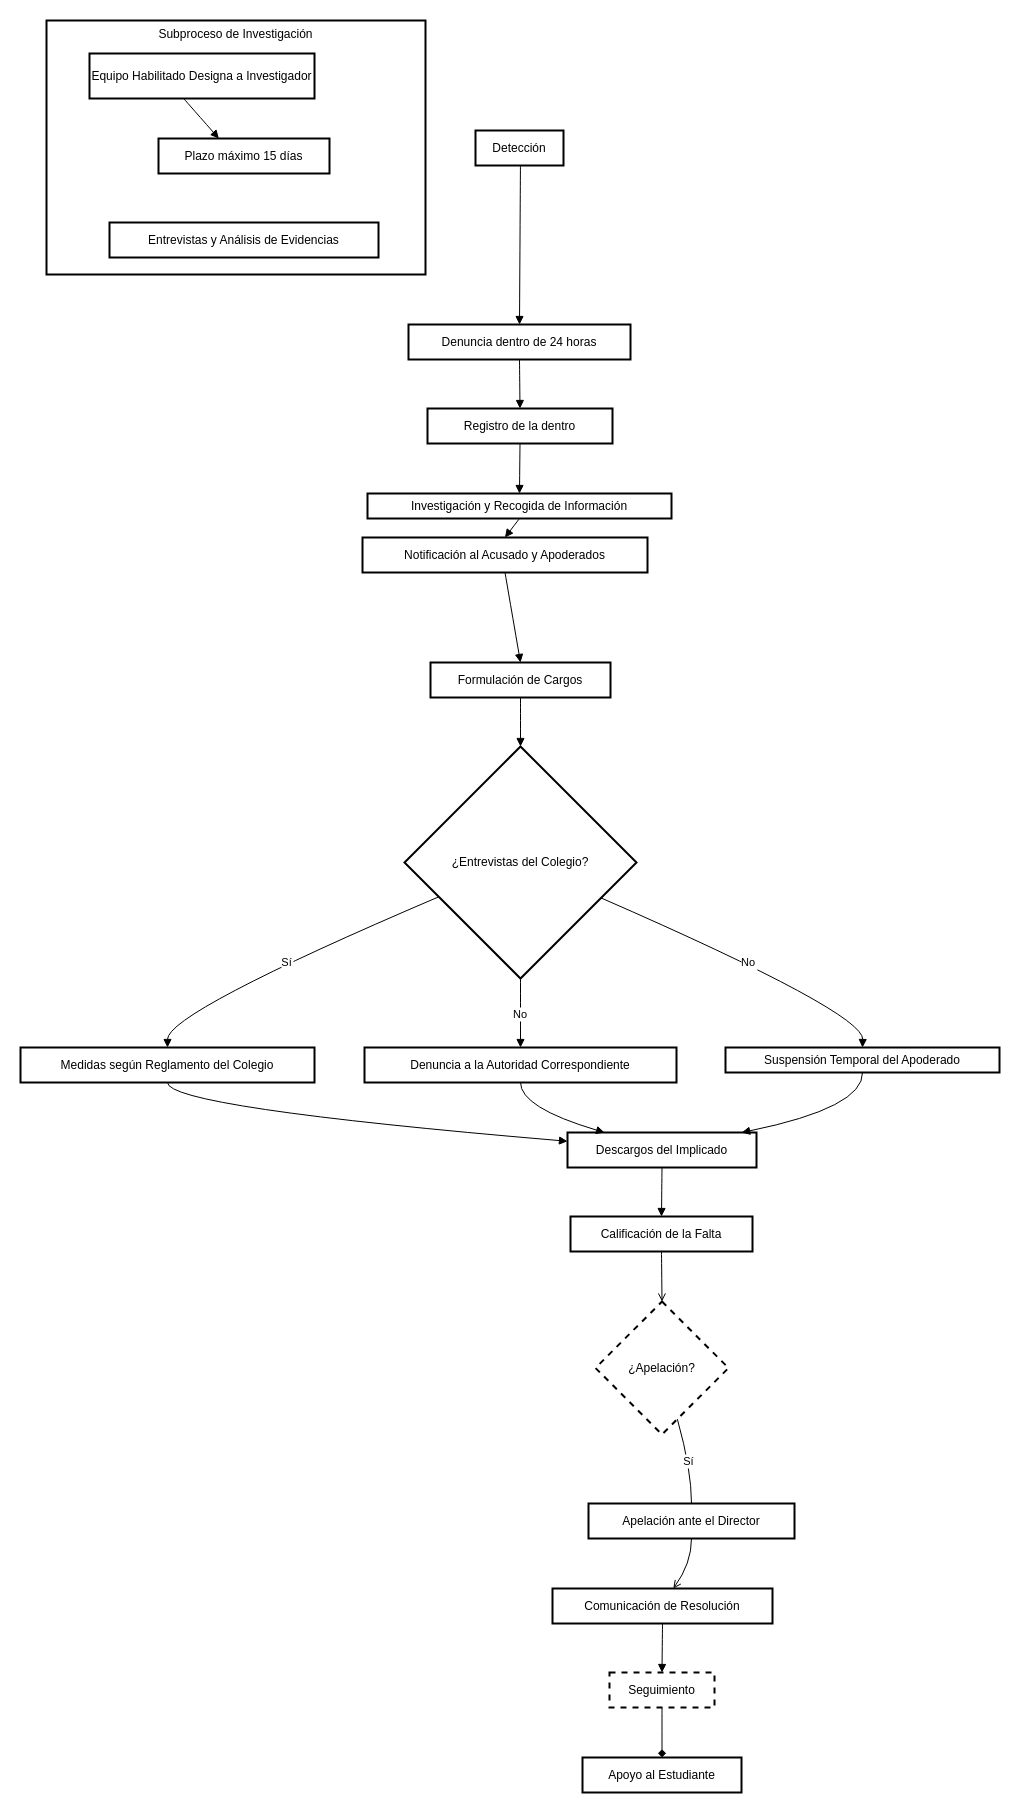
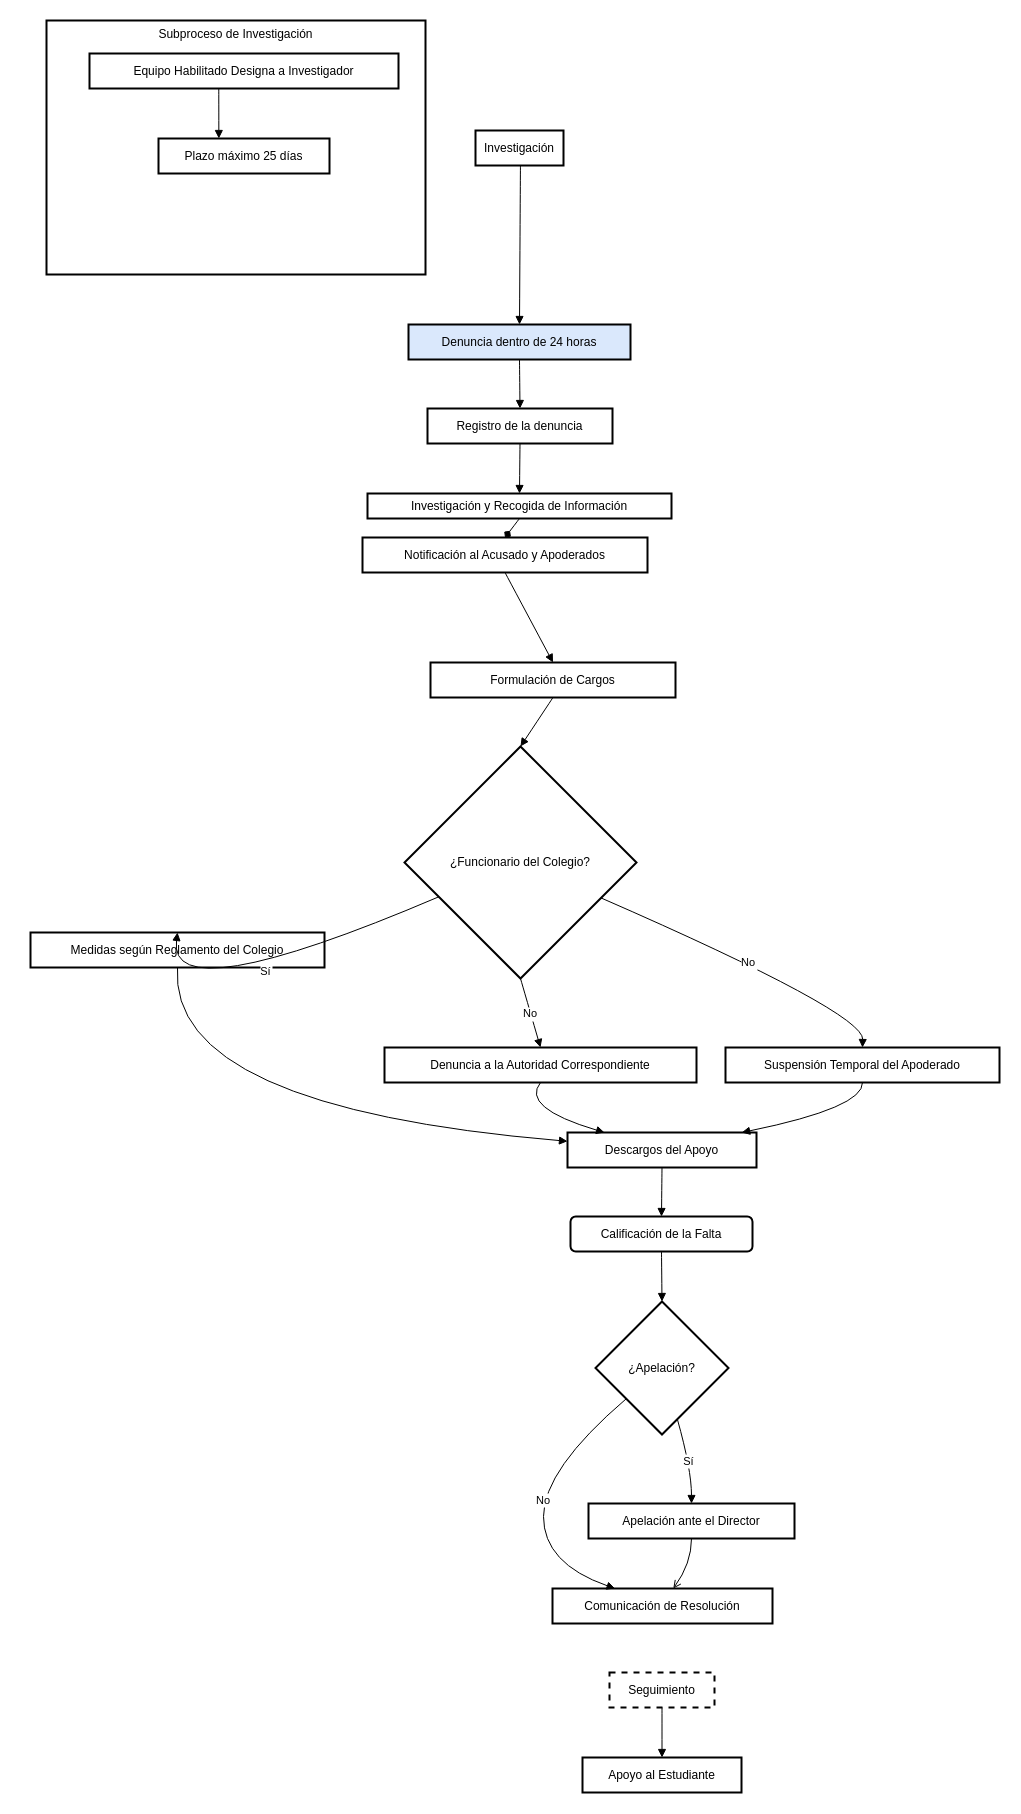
(202, 76) -> (244, 71)
(520, 149) -> (520, 149)
(244, 157) -> (244, 157)
(244, 240) -> none
(520, 342) -> (520, 342)
(520, 427) -> (520, 427)
(511, 530) -> (511, 530)
(521, 680) -> (553, 680)
(521, 863) -> (521, 863)
(863, 1060) -> (863, 1065)
(168, 1065) -> (178, 950)
(521, 1065) -> (541, 1065)
(662, 1151) -> (662, 1151)
(662, 1234) -> (662, 1234)
(662, 1294) -> (662, 1292)
(662, 1368) -> (662, 1368)
(691, 1486) -> (691, 1481)
none -> (548, 1493)
(662, 1644) -> none
(662, 1748) -> (662, 1748)
